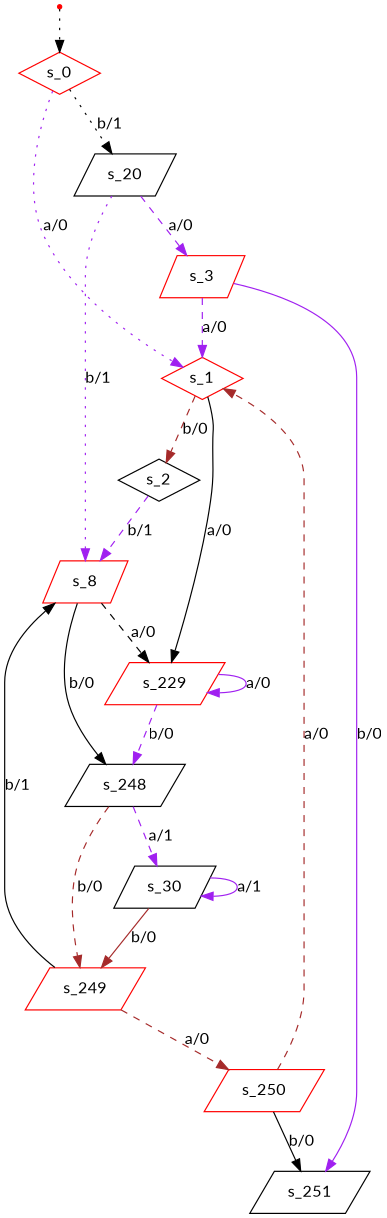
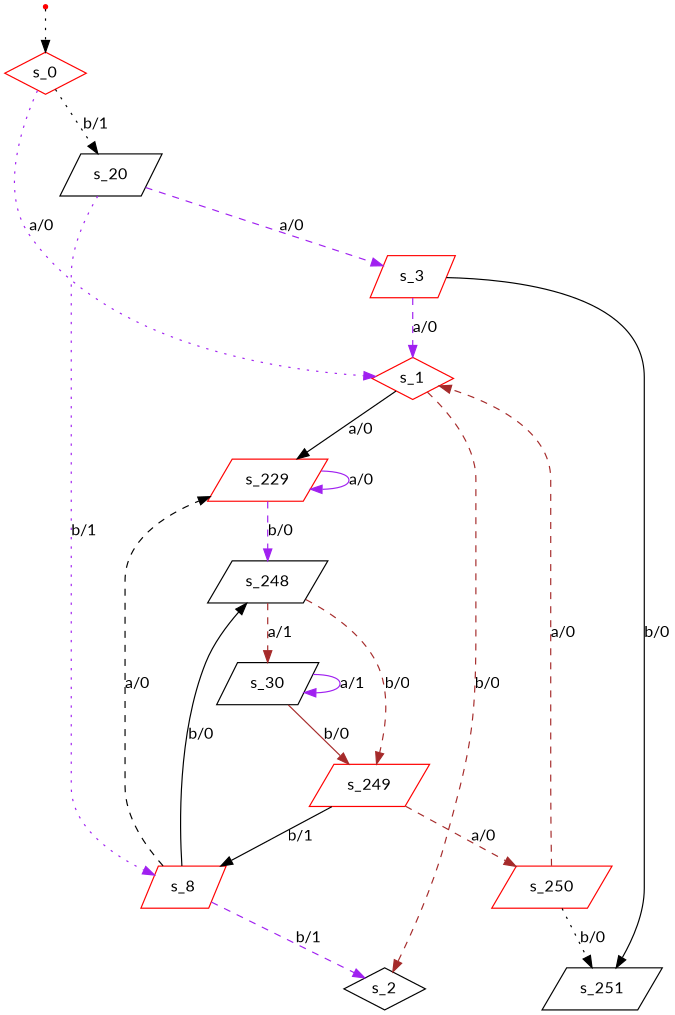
(128, 523) -> (283, 937)
(357, 689) -> (644, 548)
(143, 831) -> (268, 627)
(285, 1136) -> (574, 933)
